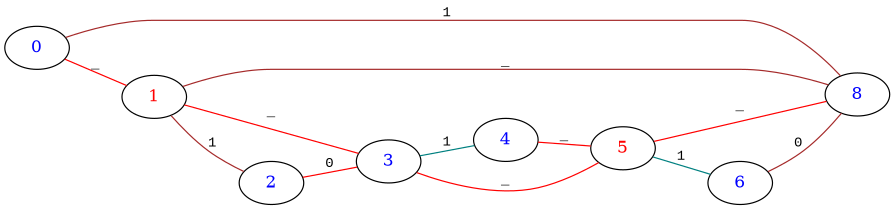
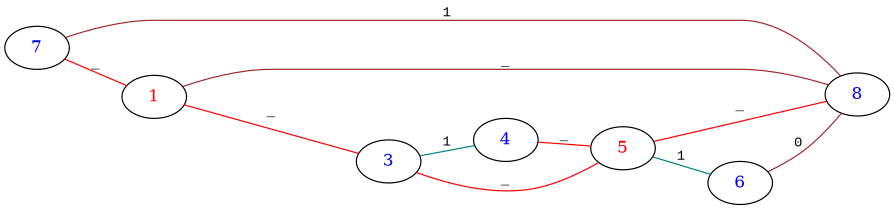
(37, 48) -> (37, 48)
(271, 183) -> none
